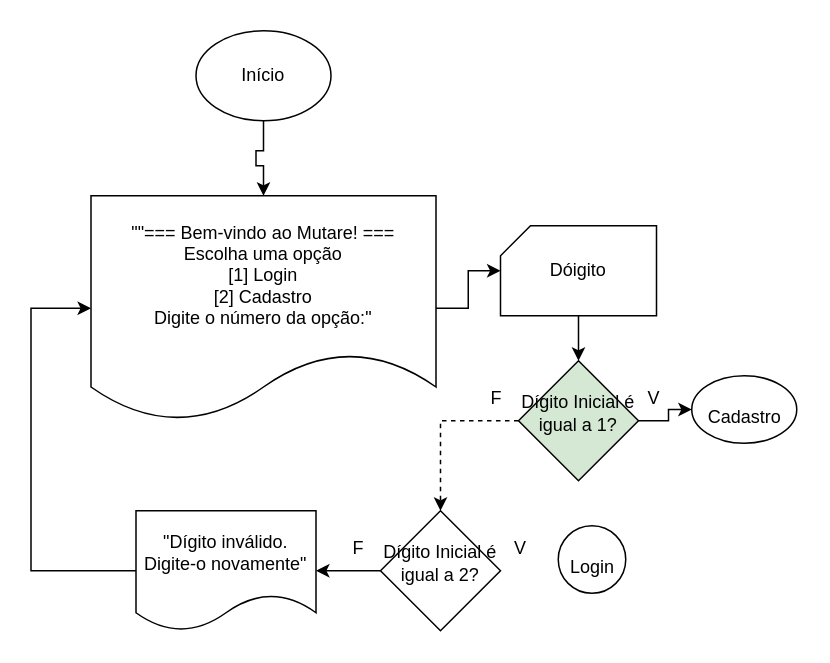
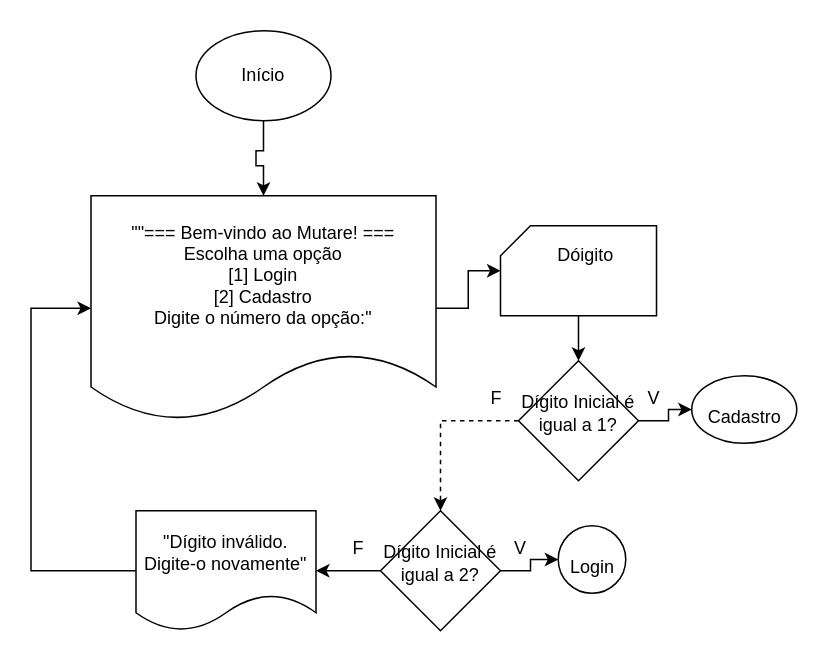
(578, 271) -> (586, 256)
(578, 421) -> (578, 421)
none -> (529, 571)
